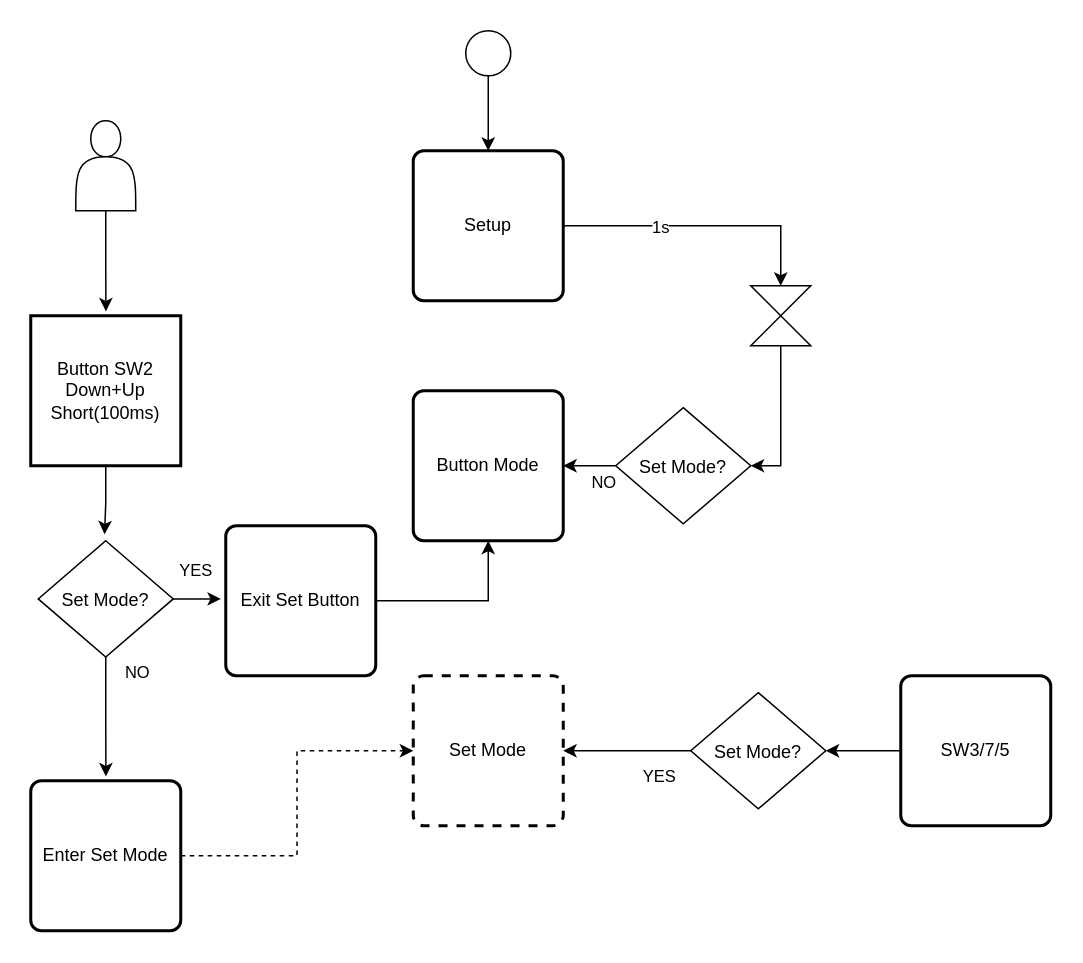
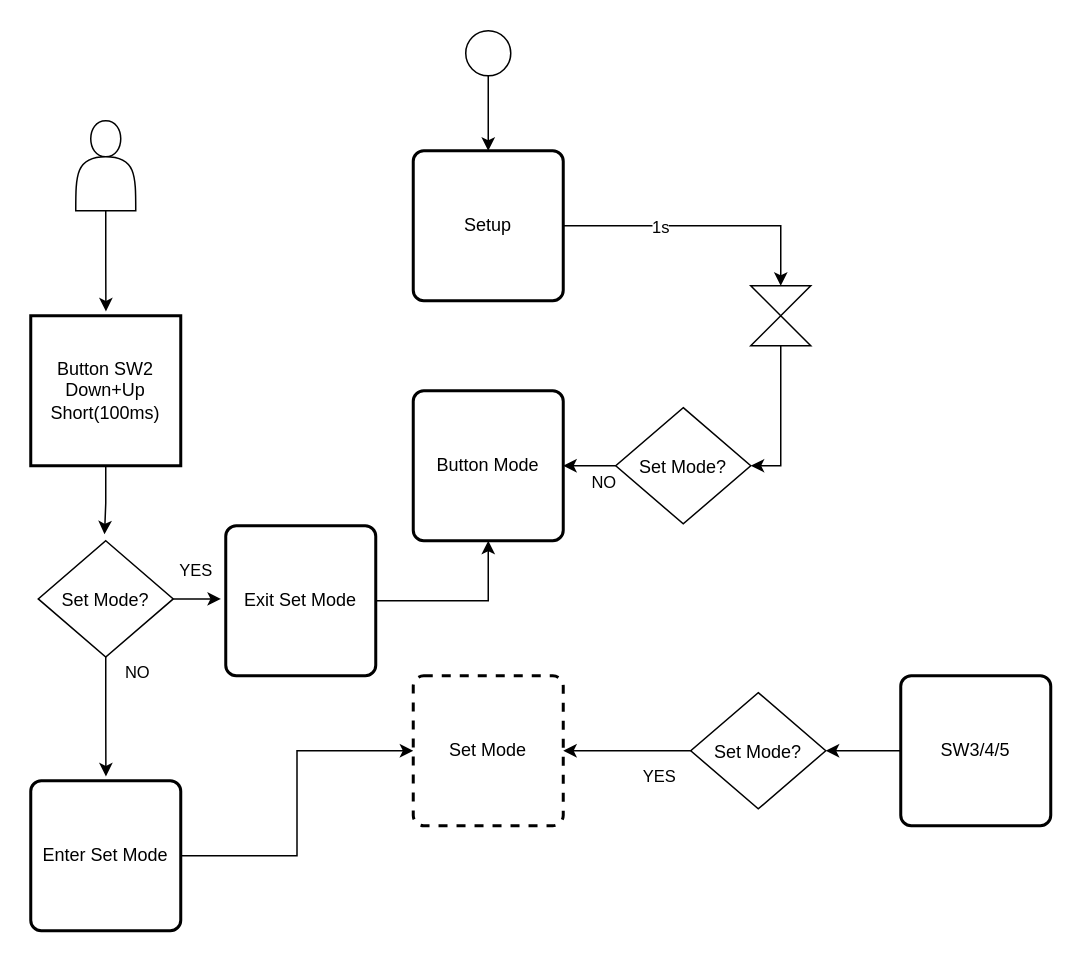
(301, 601) -> (301, 601)
(976, 751) -> (976, 751)
(297, 809) -> (297, 809)
